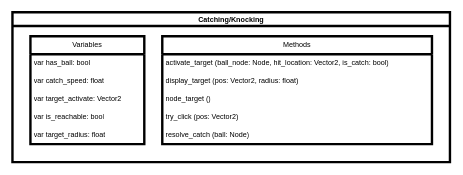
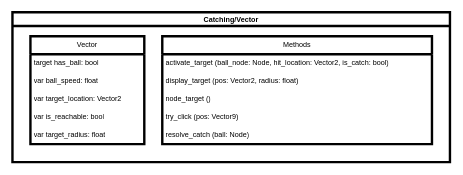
(231, 20) -> (231, 20)
(87, 45) -> (87, 45)
(65, 63) -> (71, 63)
(75, 81) -> (71, 81)
(87, 99) -> (86, 99)
(210, 117) -> (210, 117)
